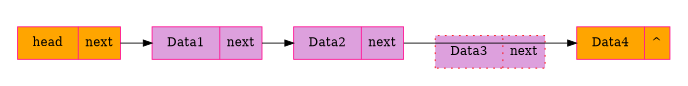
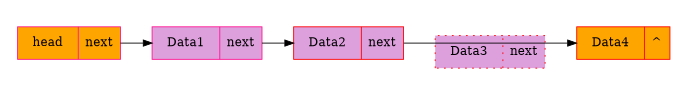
(349, 43) -> (349, 43)
(623, 43) -> (623, 43)
